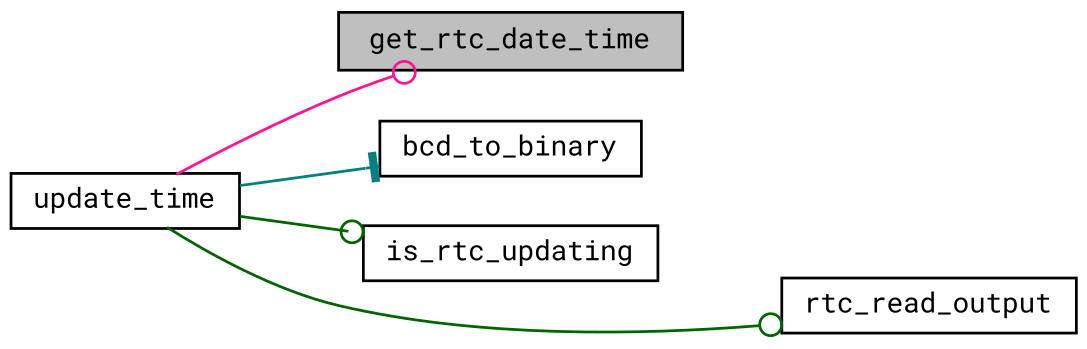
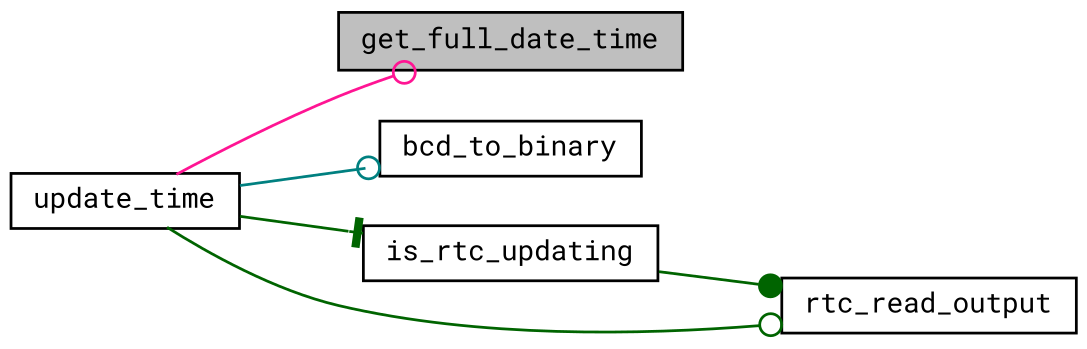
(511, 41) -> (511, 41)
(303, 177) -> (303, 177)
(294, 224) -> (294, 224)
none -> (709, 278)
